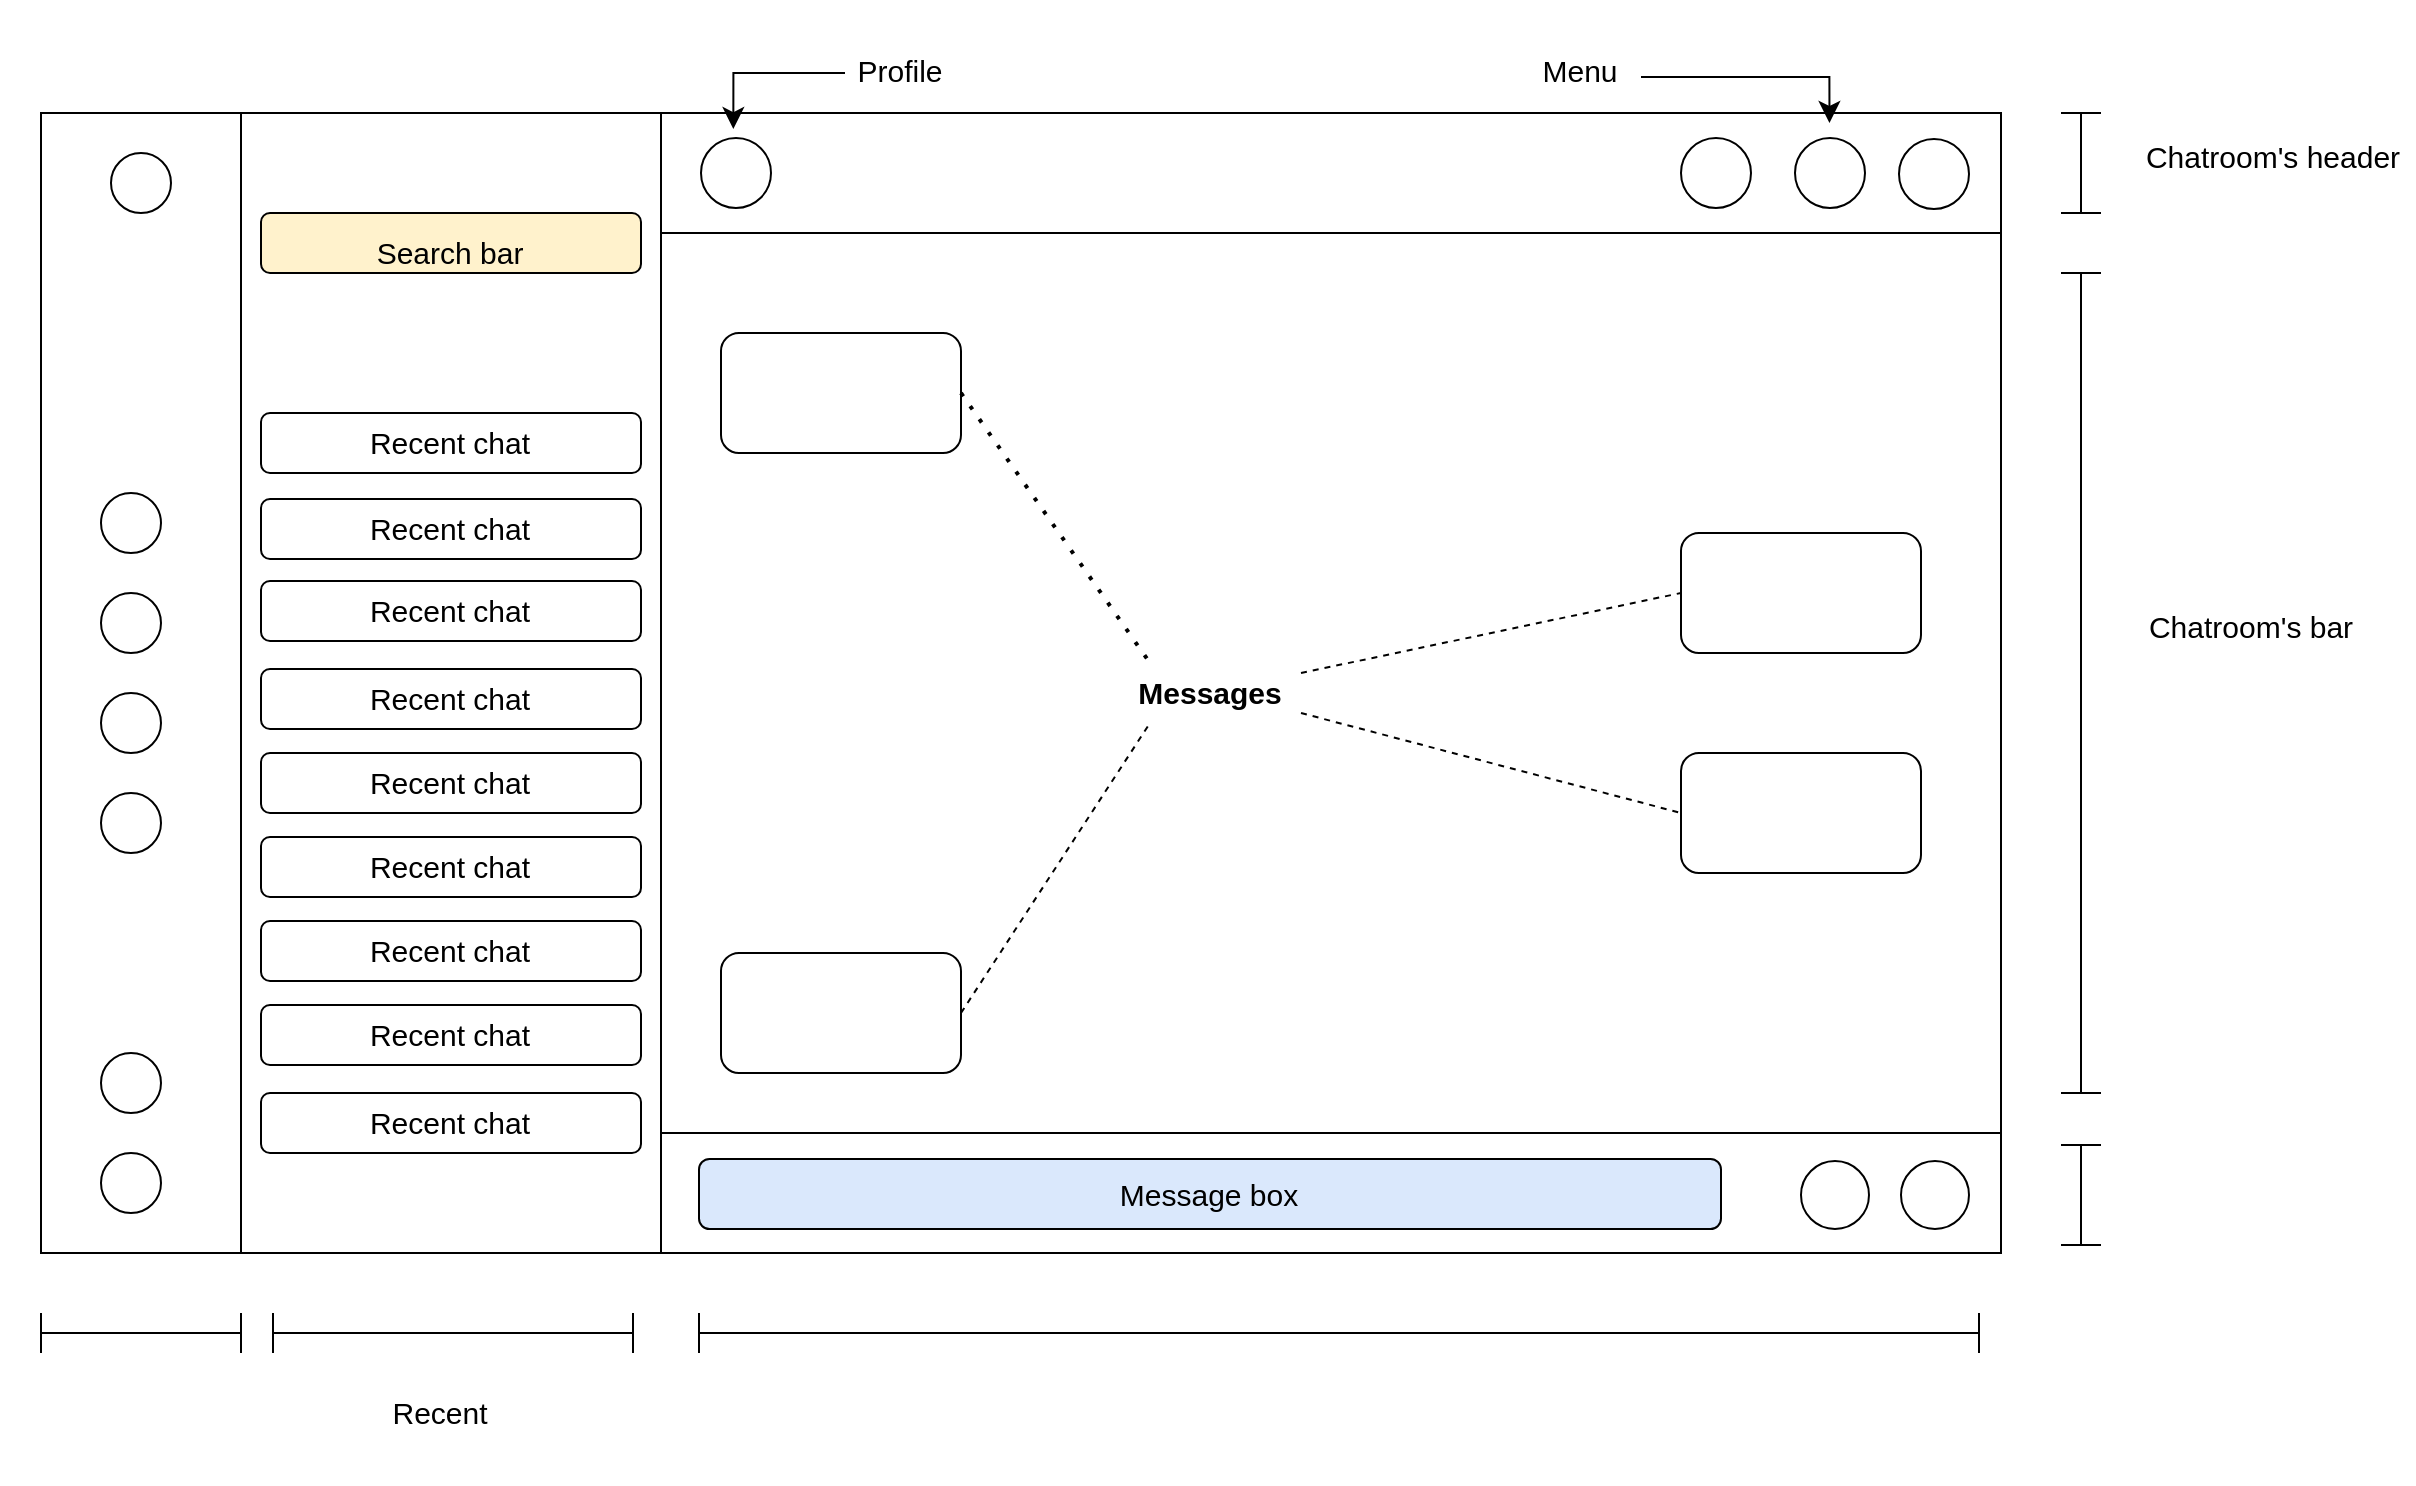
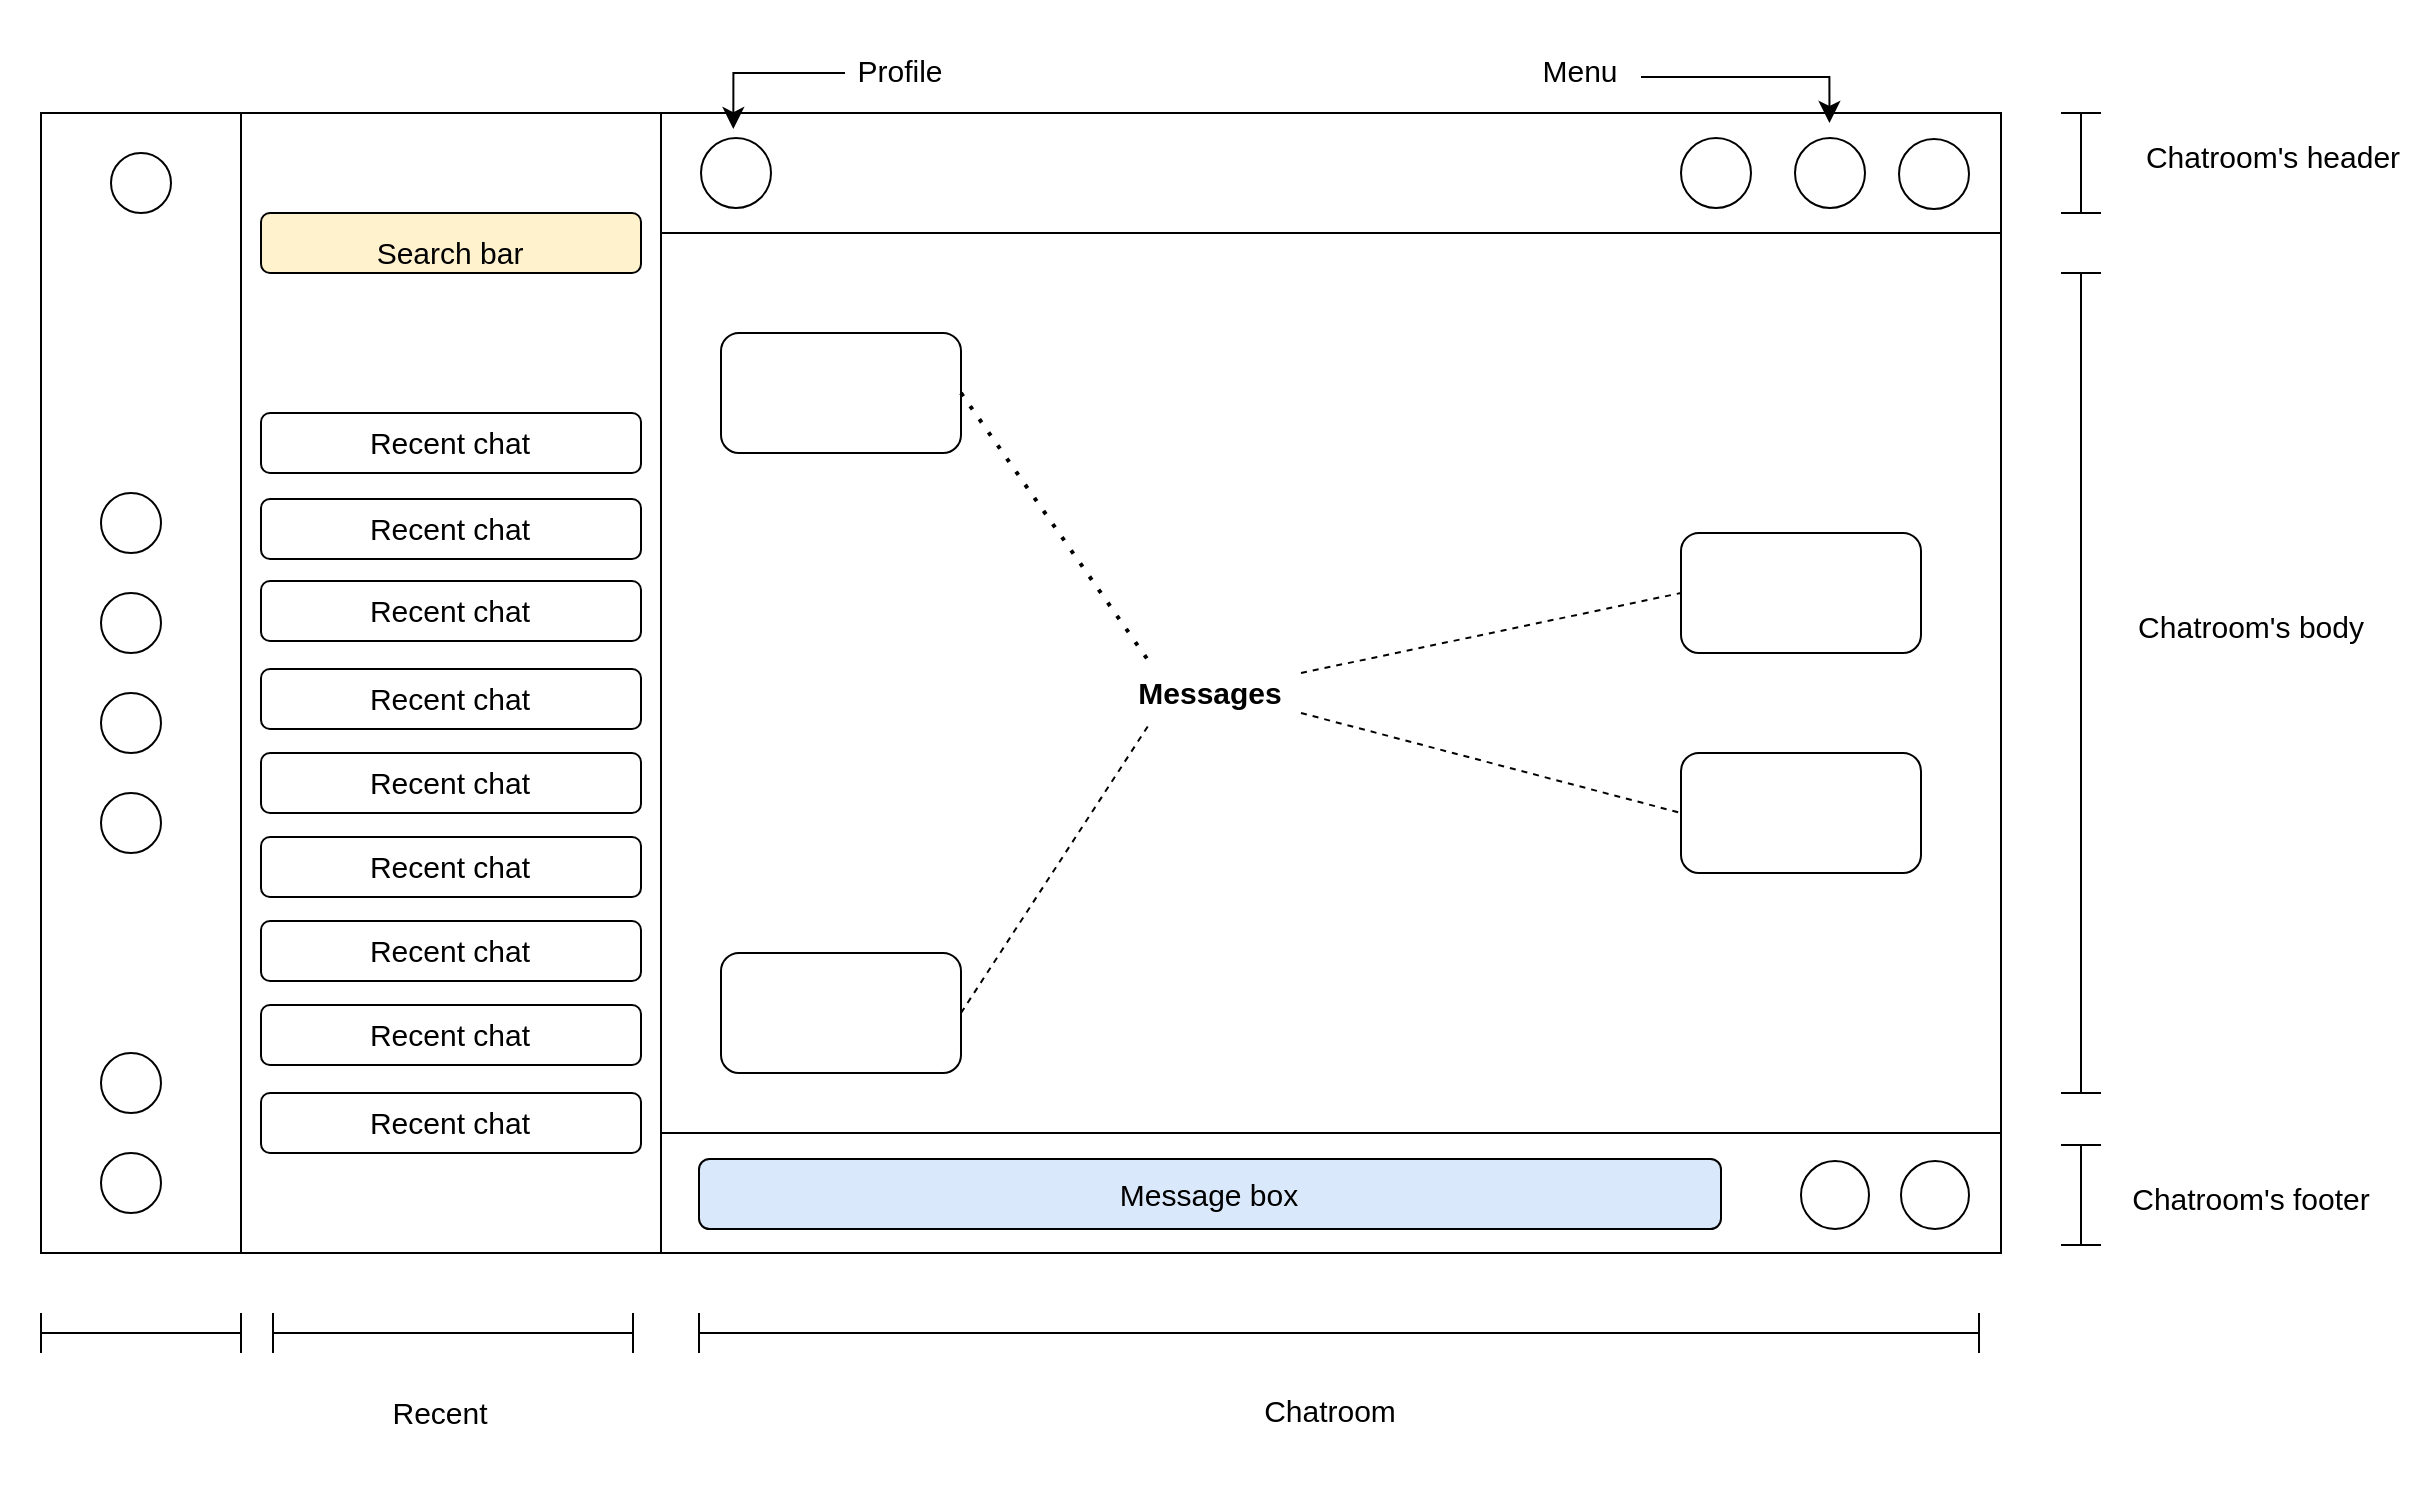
(2252, 623) -> (2252, 623)
none -> (2251, 1195)
none -> (1331, 1411)
